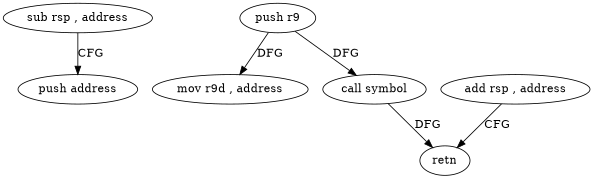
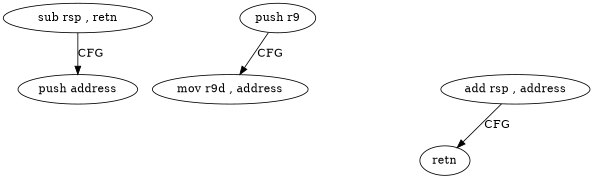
(78, 18) -> (78, 18)
(270, 54) -> (270, 54)
(374, 89) -> none
